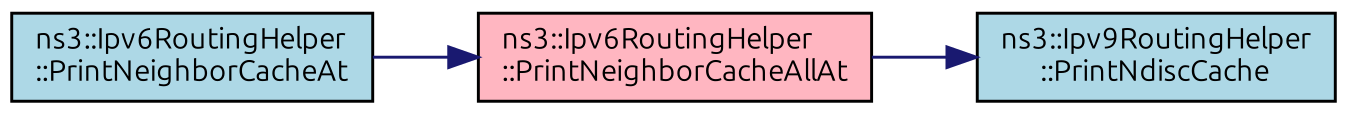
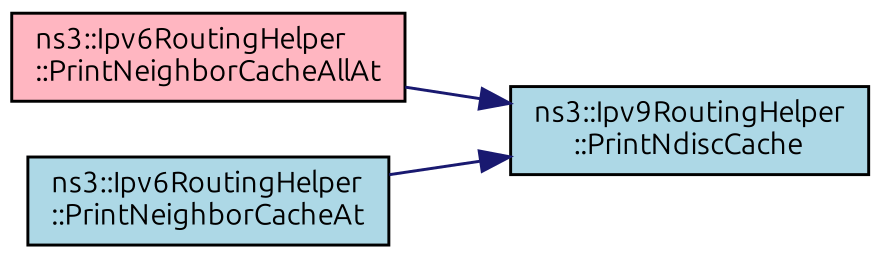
(411, 57) -> (435, 168)
